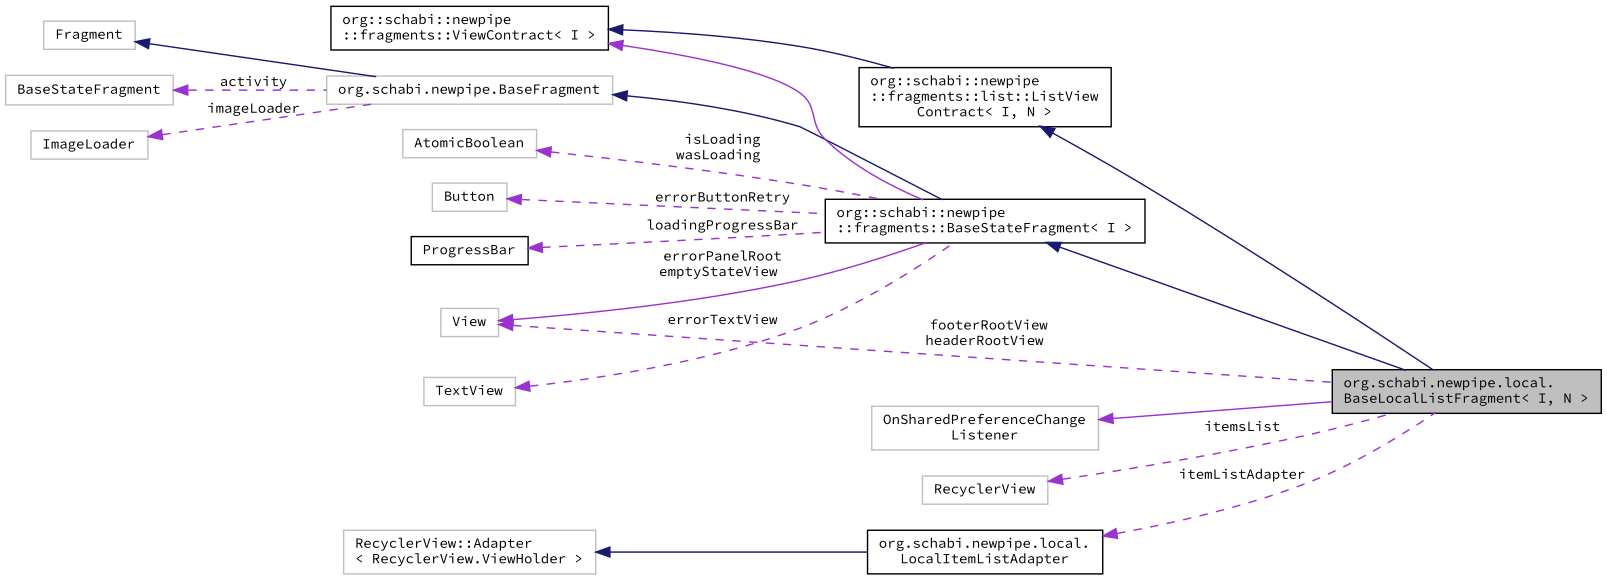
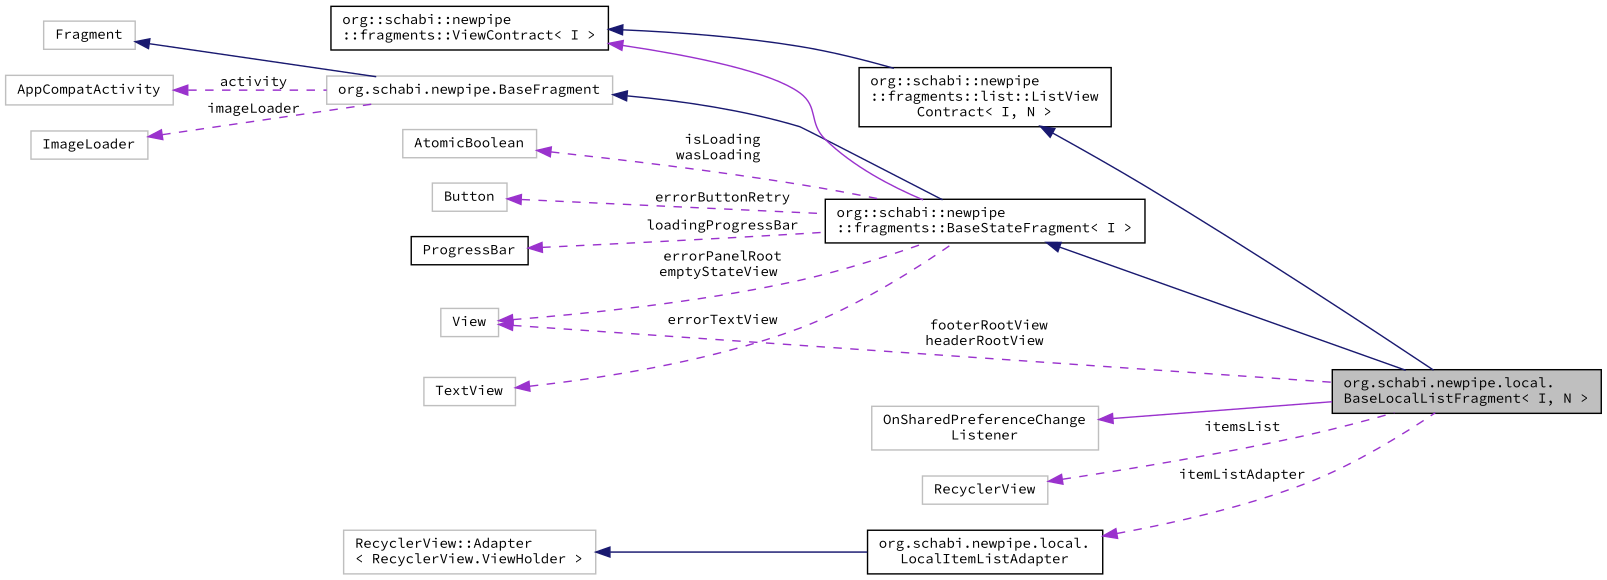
(89, 90) -> (89, 90)
(723, 295) -> (723, 295)
